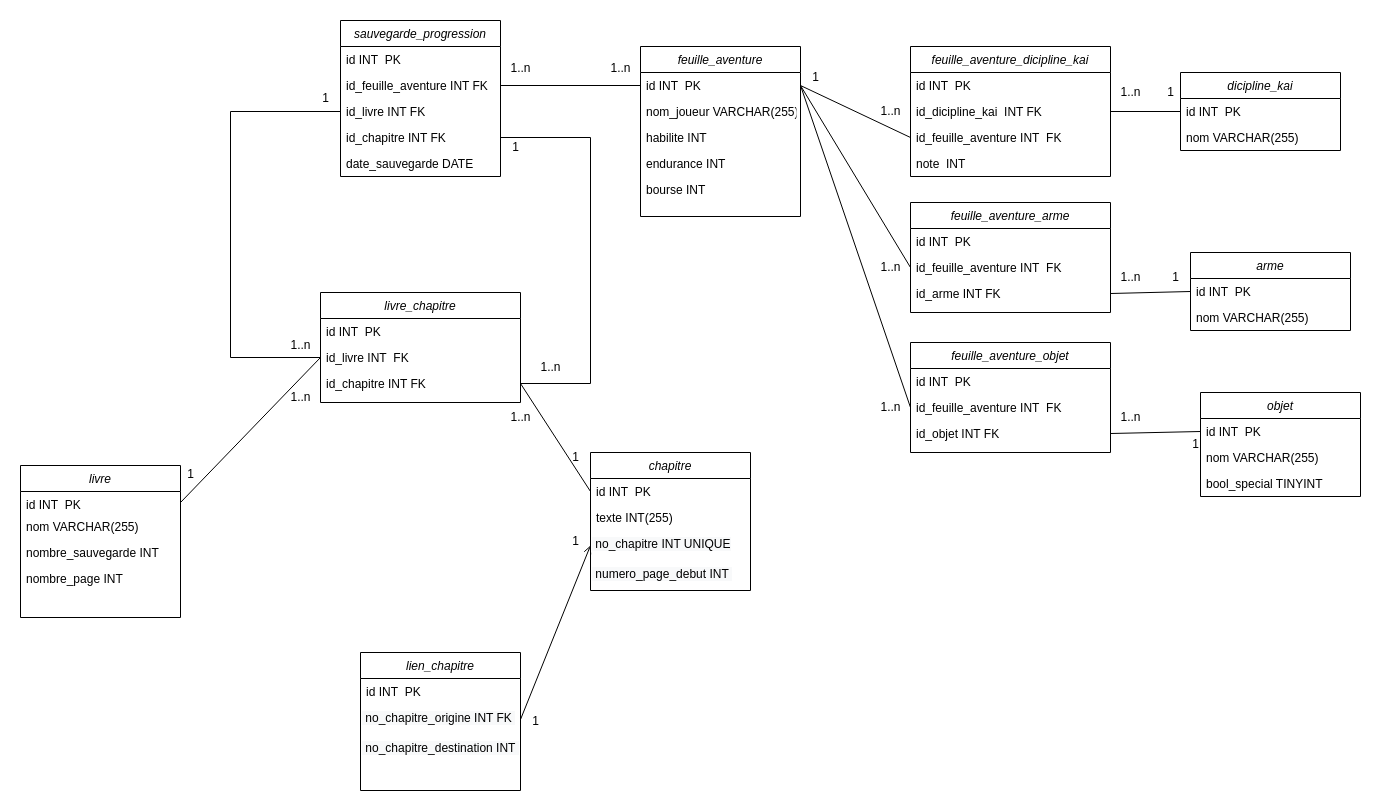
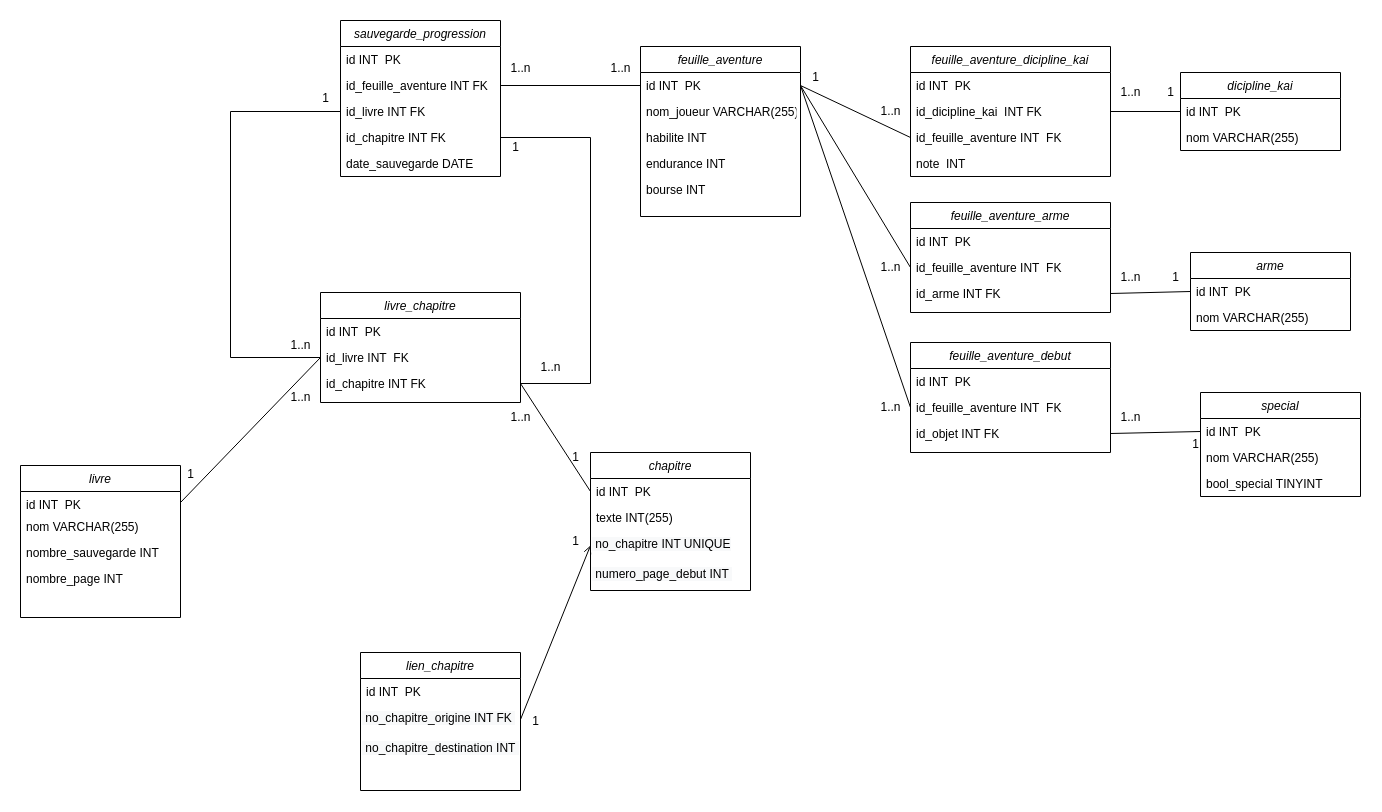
(1010, 356) -> (1010, 356)
(1280, 406) -> (1280, 406)
